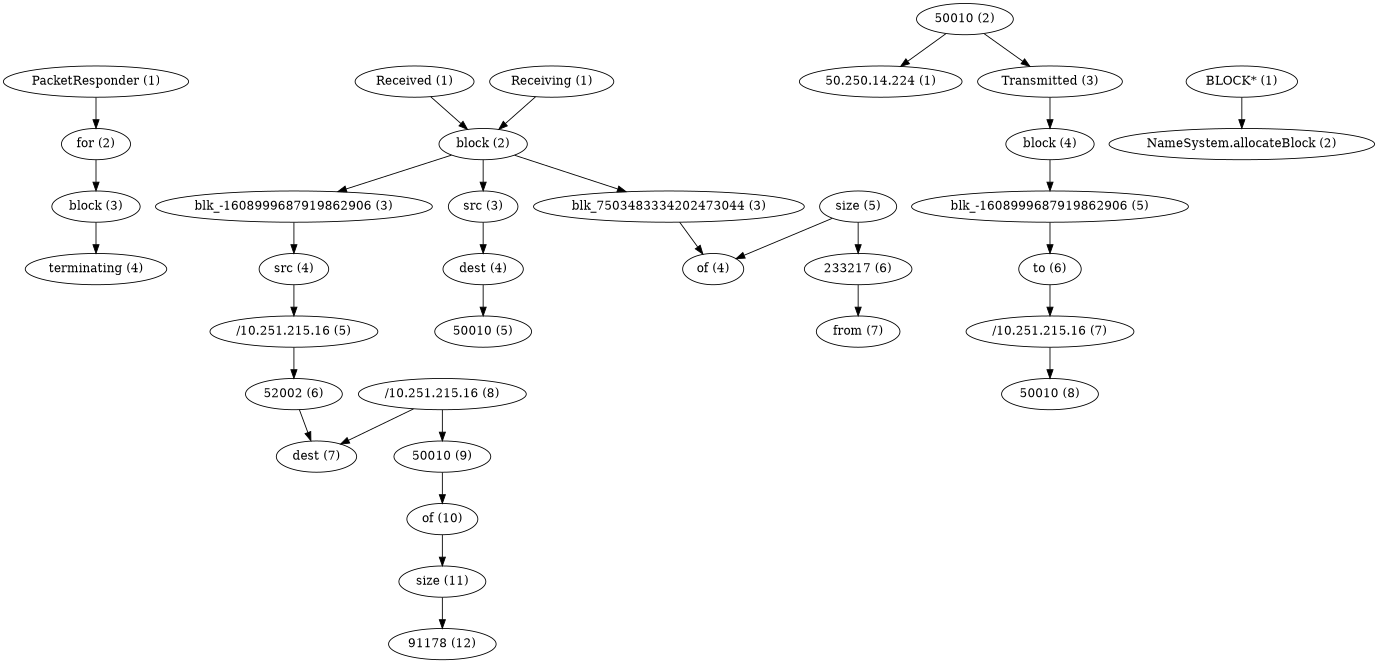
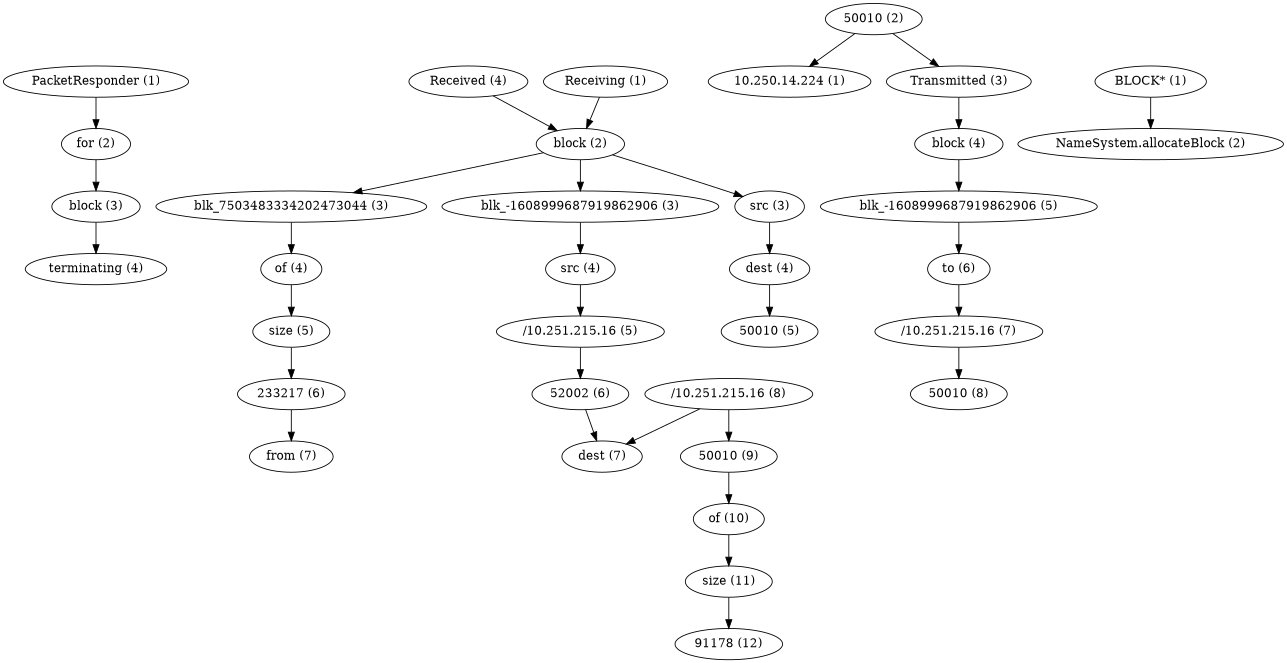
(415, 82) -> (468, 82)
(881, 82) -> (790, 82)
(788, 237) -> (291, 296)
